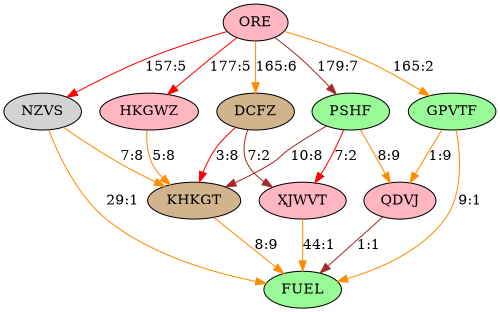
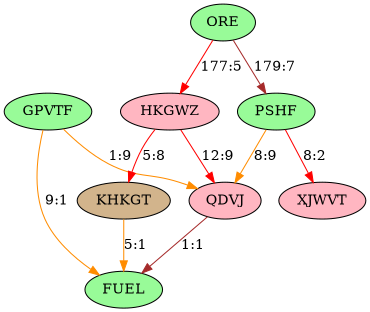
(256, 23) -> (223, 23)
(355, 56) -> none
(43, 112) -> none
(256, 112) -> none
none -> (195, 152)
(149, 156) -> (142, 150)
(282, 156) -> none
(346, 156) -> (315, 156)
(303, 240) -> none
(266, 245) -> (136, 245)
